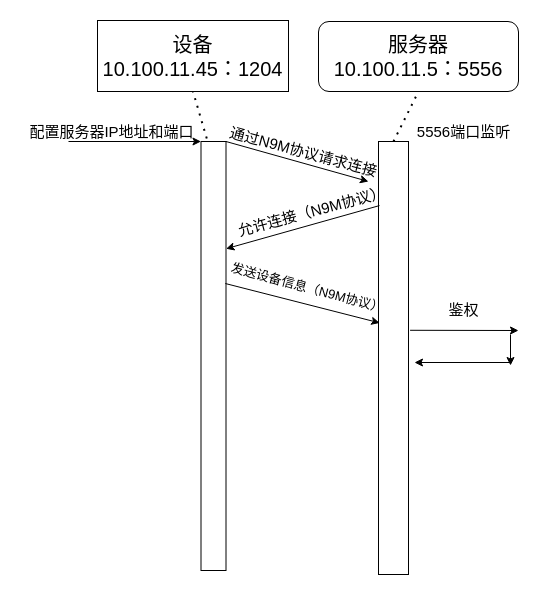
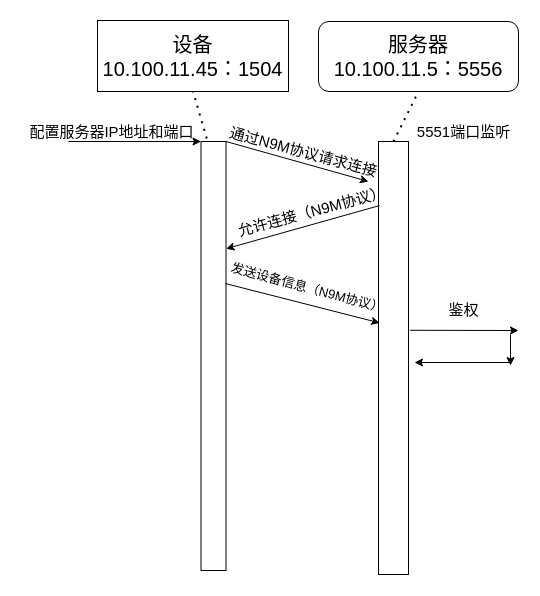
(193, 57) -> (193, 57)
(464, 132) -> (464, 132)
